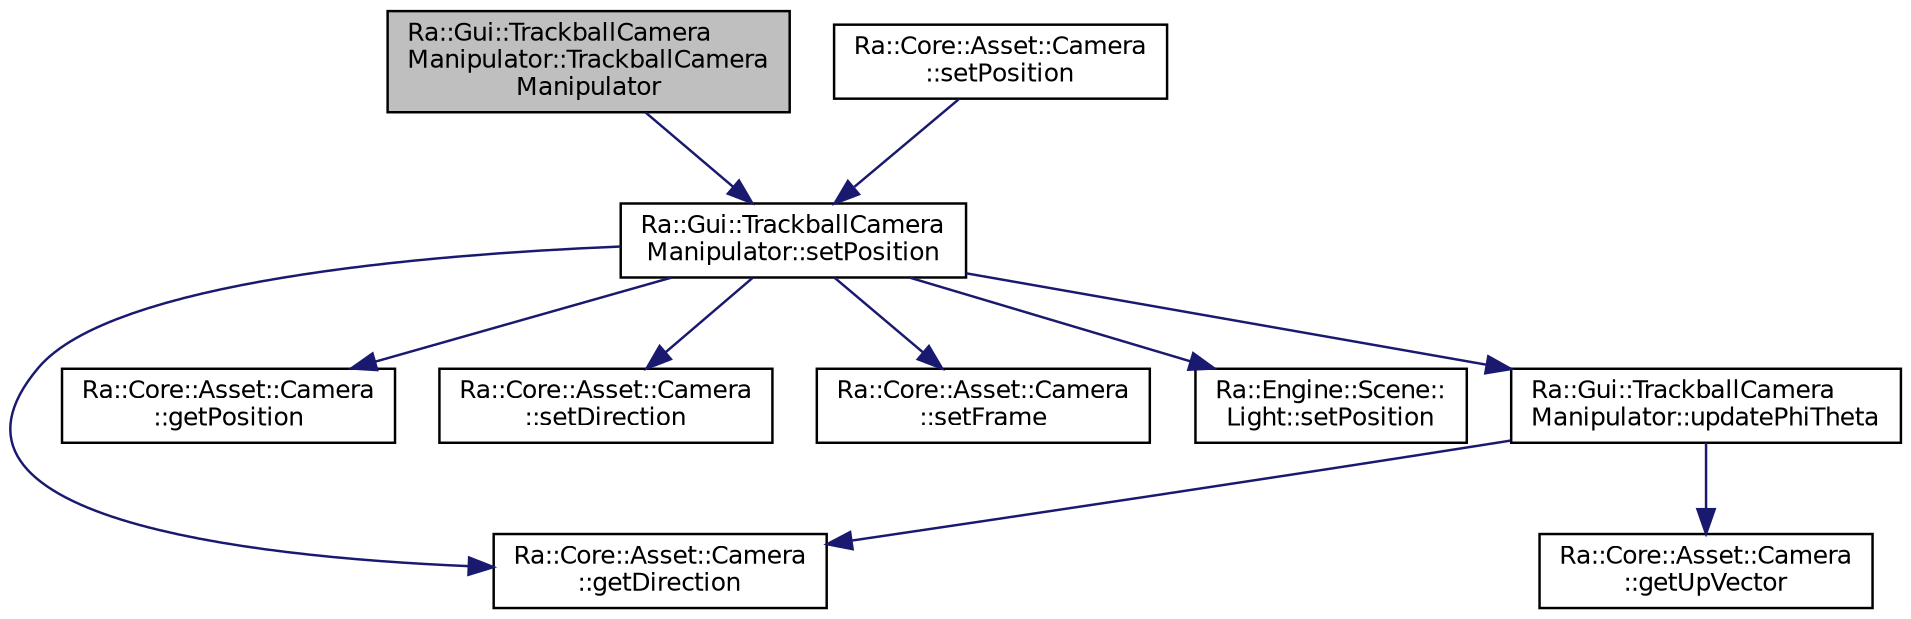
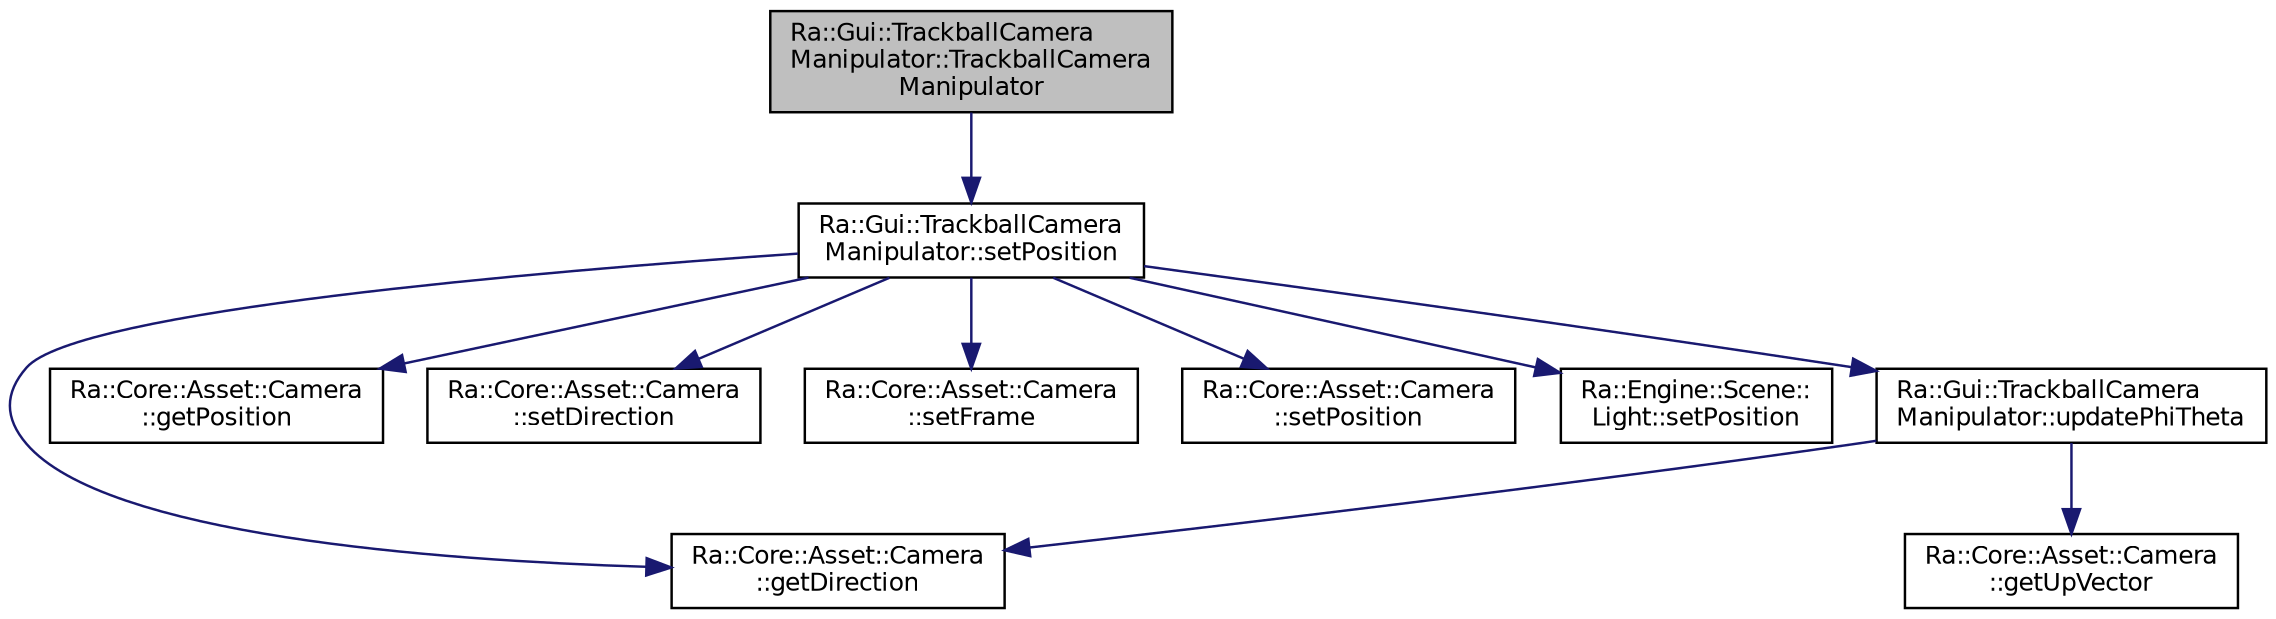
(906, 143) -> (1149, 318)
